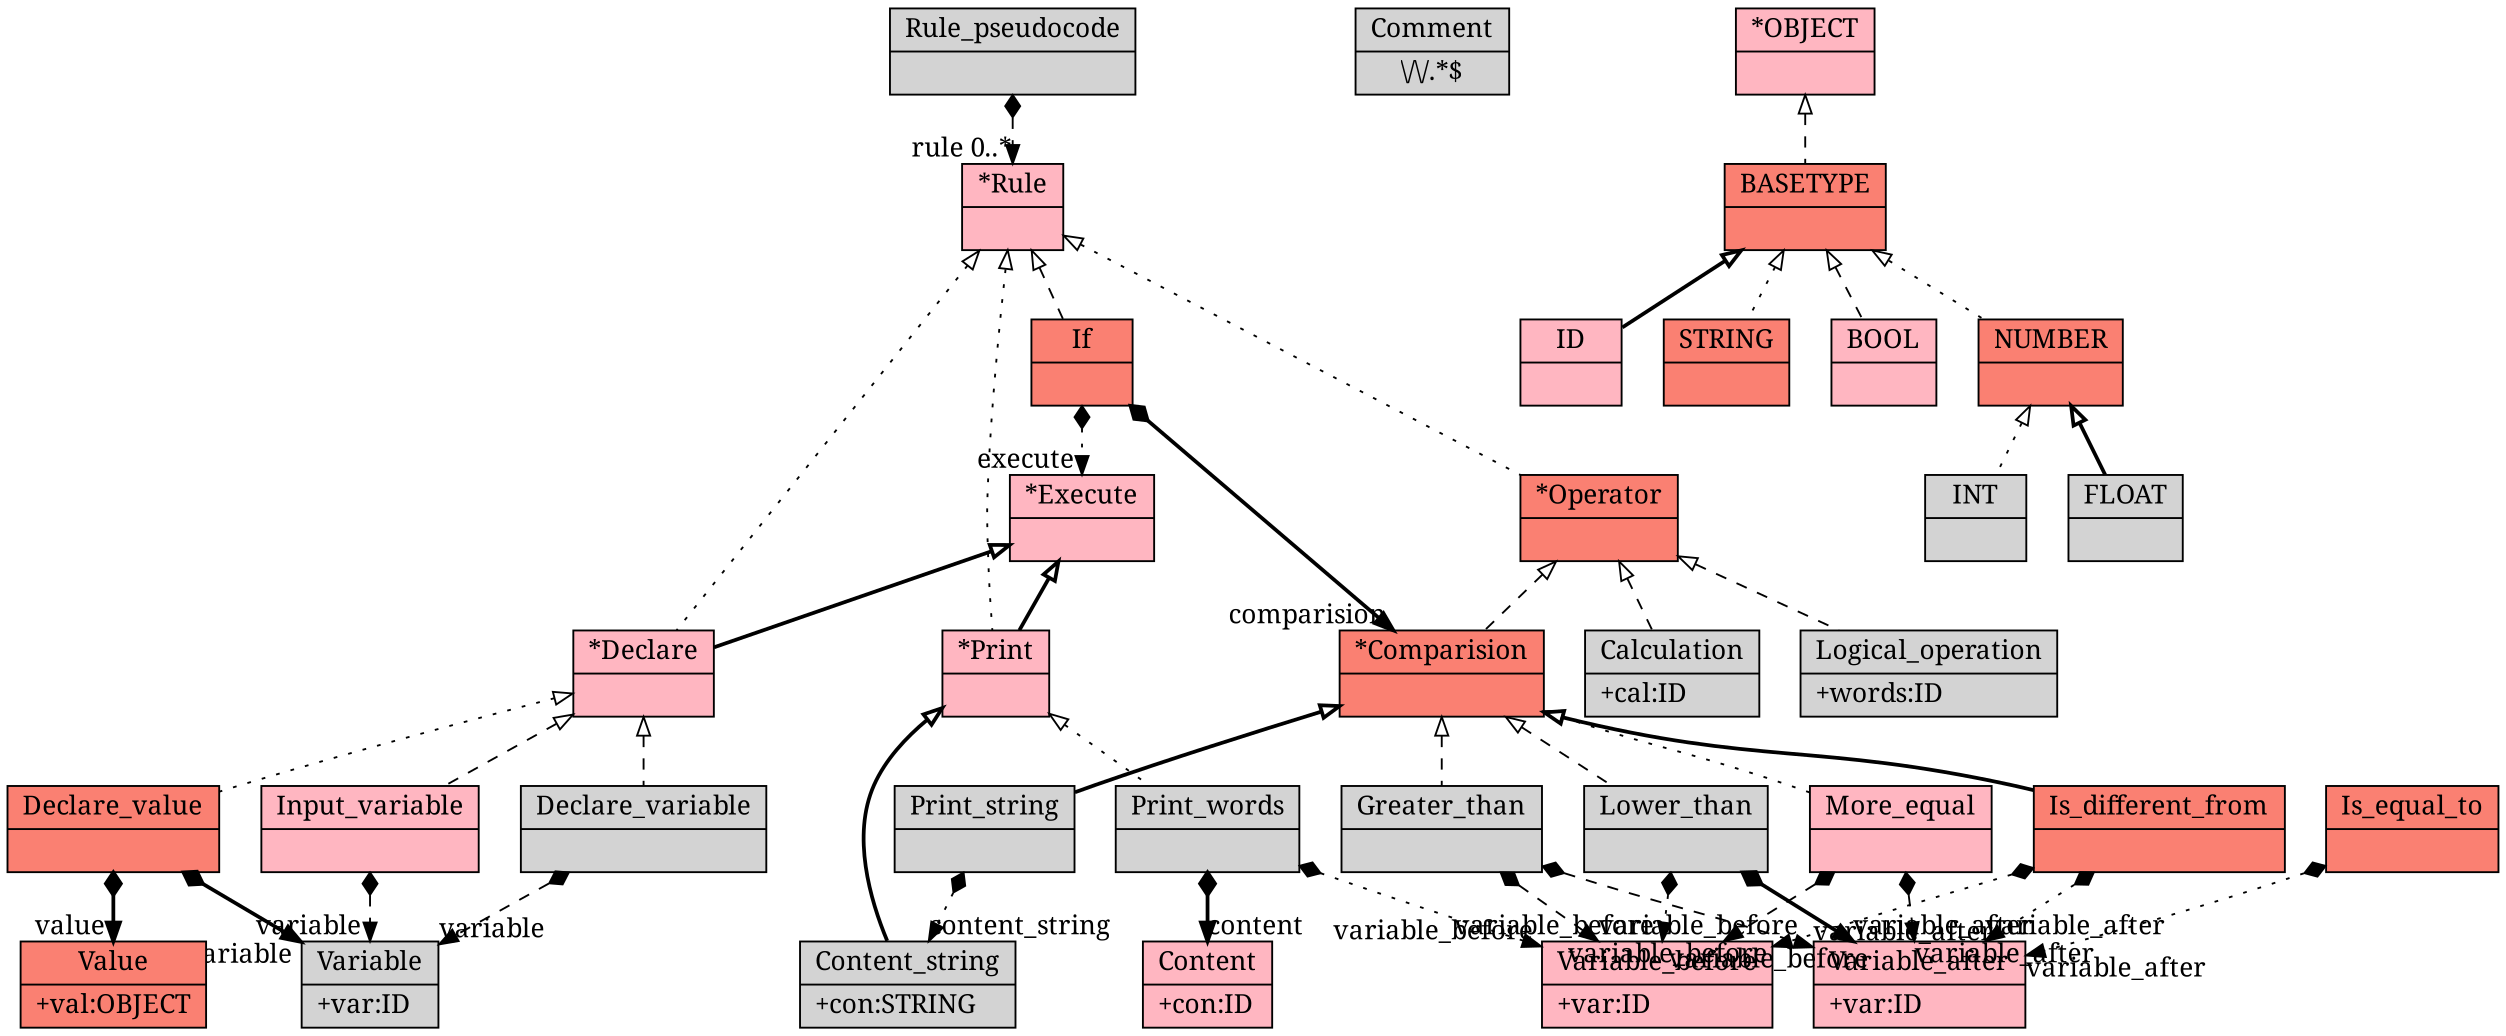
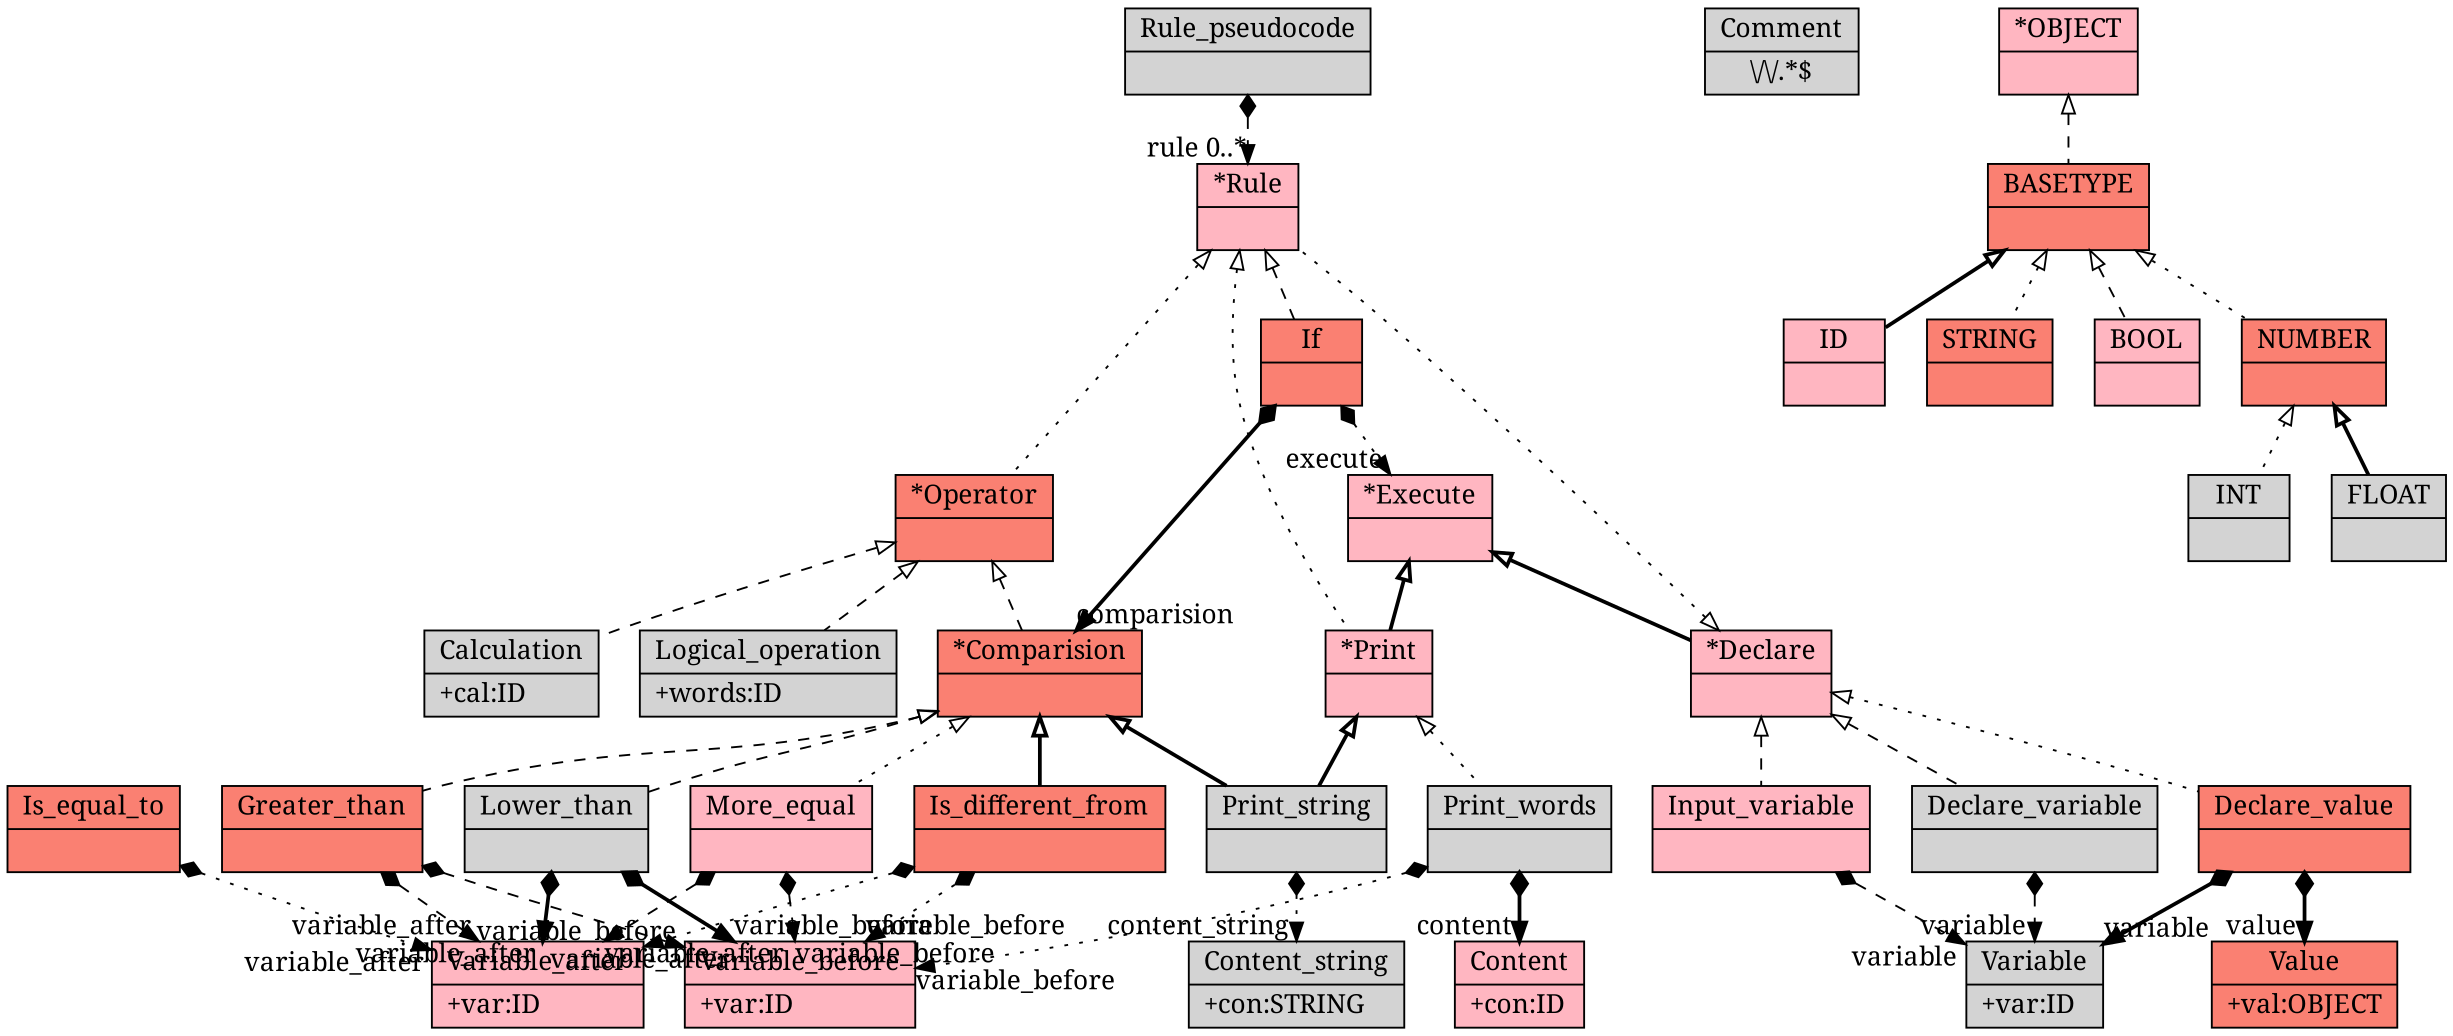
(822, 448) -> (1506, 429)
(865, 822) -> (1333, 760)
(1442, 829) -> (322, 829)
(1665, 916) -> (680, 908)
